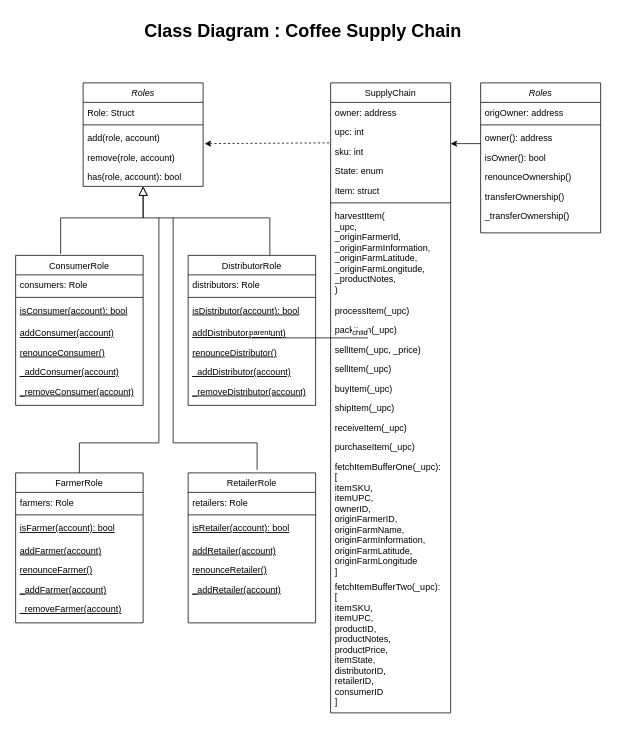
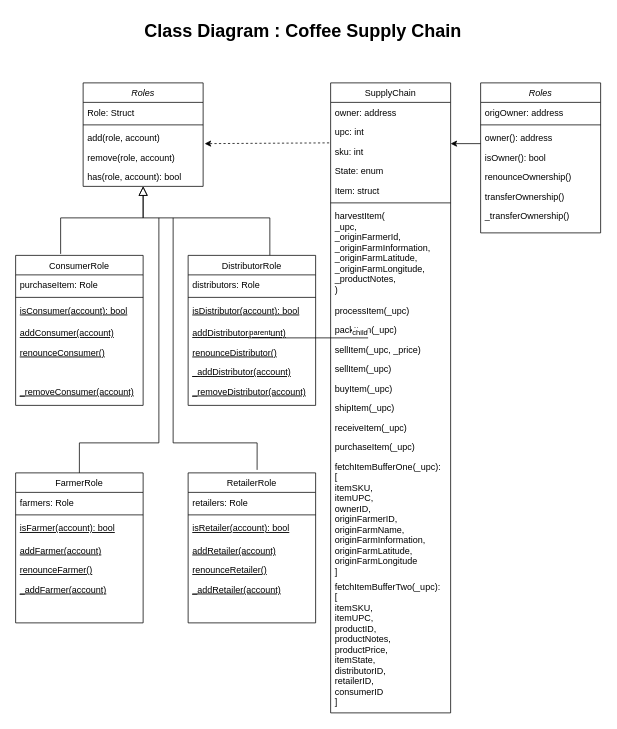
(54, 285) -> (61, 285)
(79, 372) -> none
(79, 611) -> none
